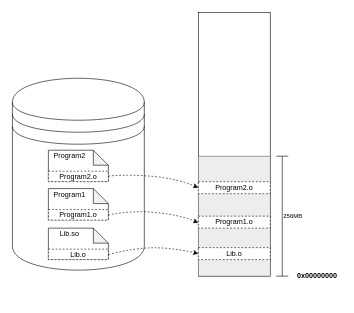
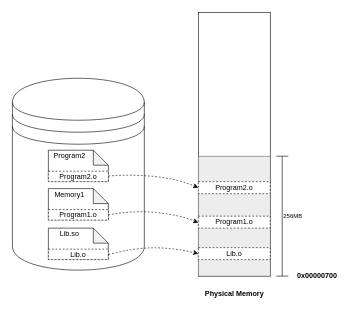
(70, 195) -> (70, 195)
(317, 276) -> (317, 276)
none -> (234, 294)
